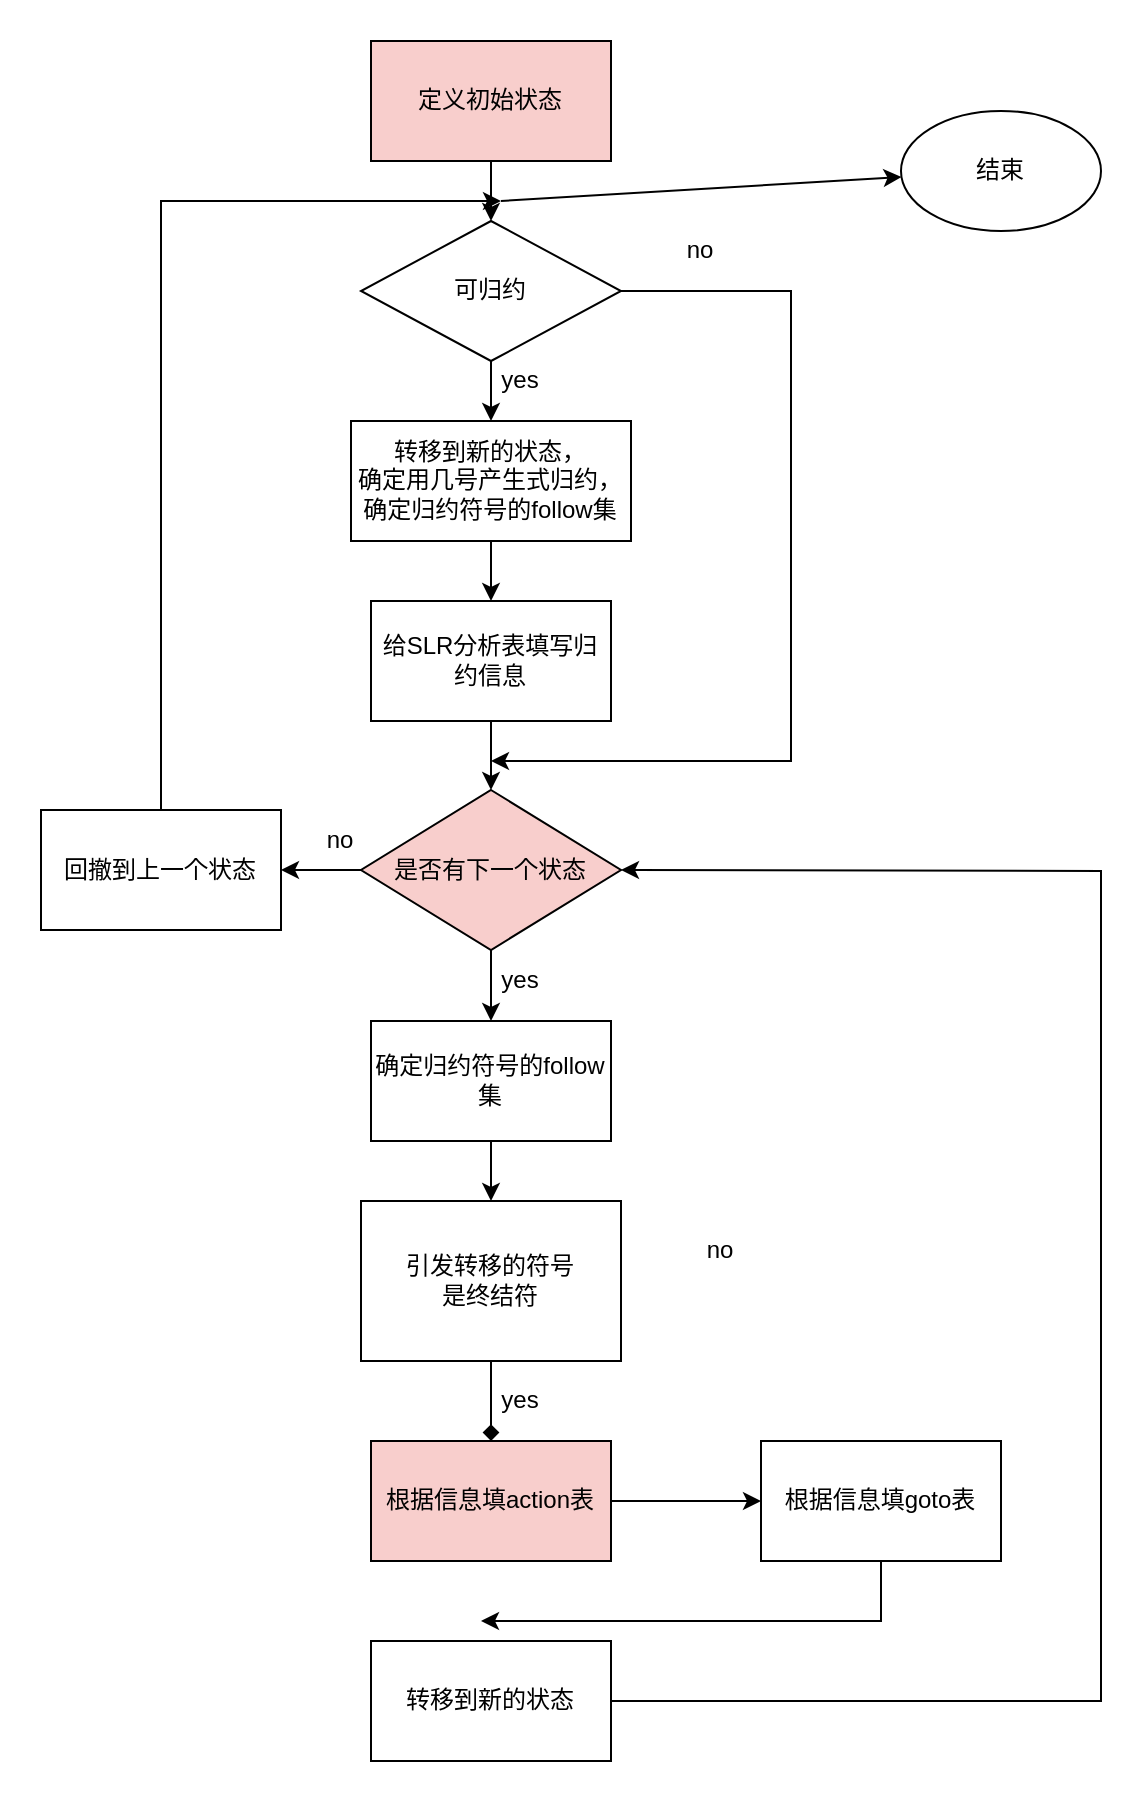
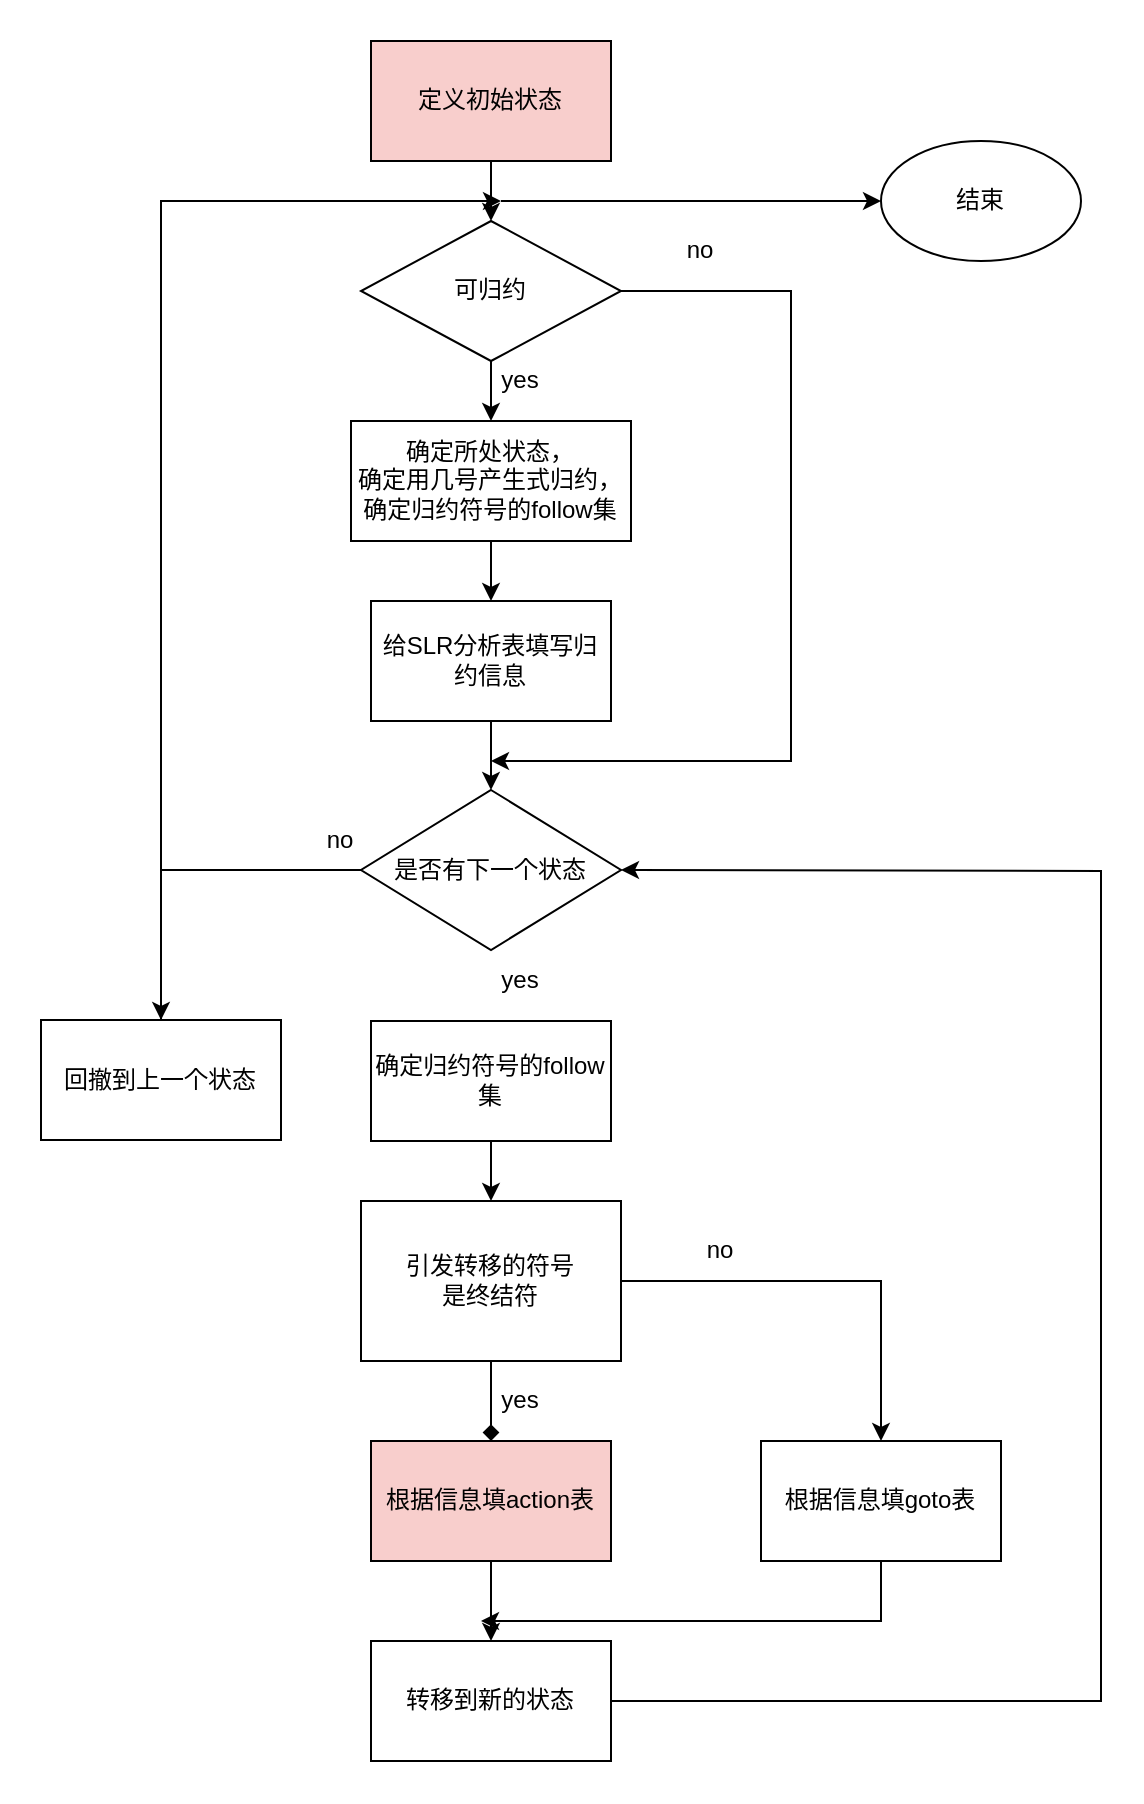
(1001, 171) -> (981, 201)
(491, 481) -> (491, 481)
(161, 870) -> (161, 1080)
(491, 870) -> (491, 870)
(491, 988) -> none
none -> (824, 1281)
(679, 1501) -> (491, 1594)
